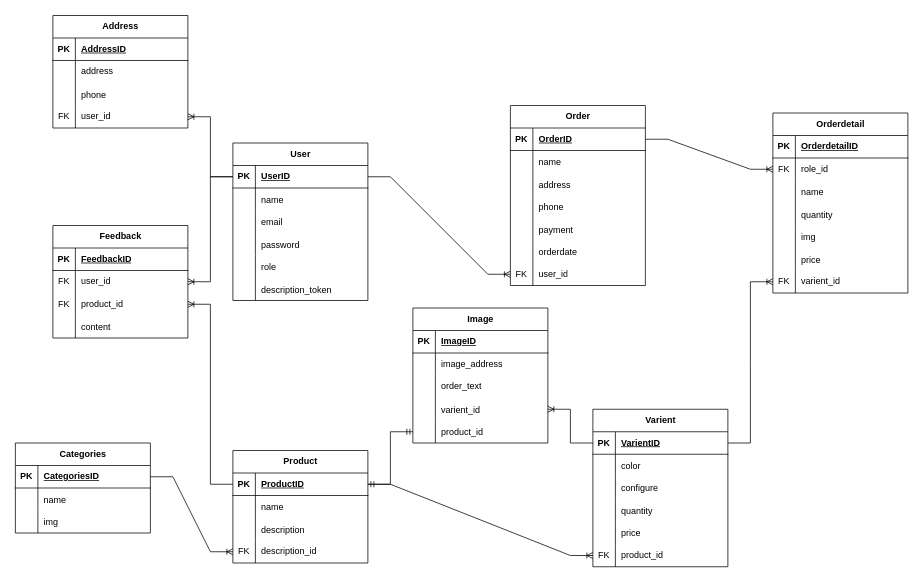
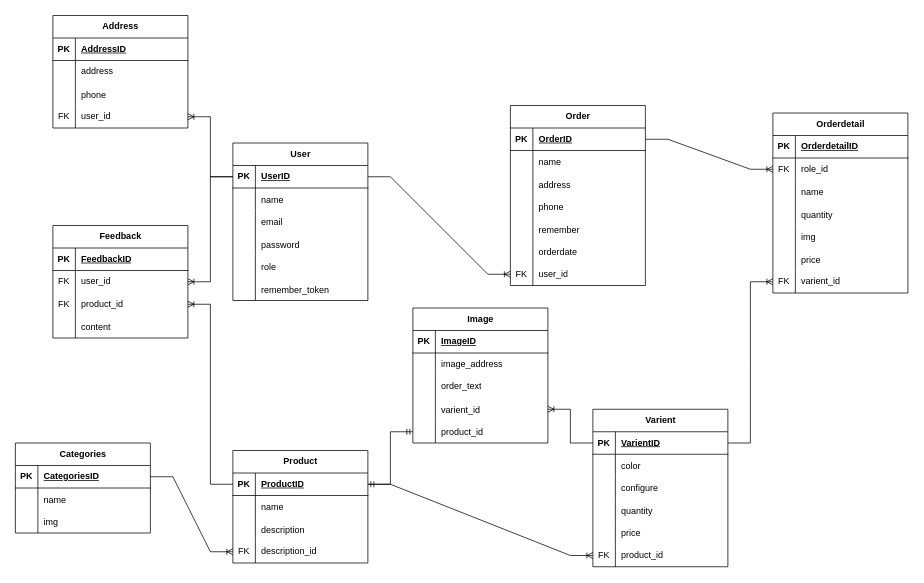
(556, 230) -> (559, 230)
(302, 290) -> (296, 290)
